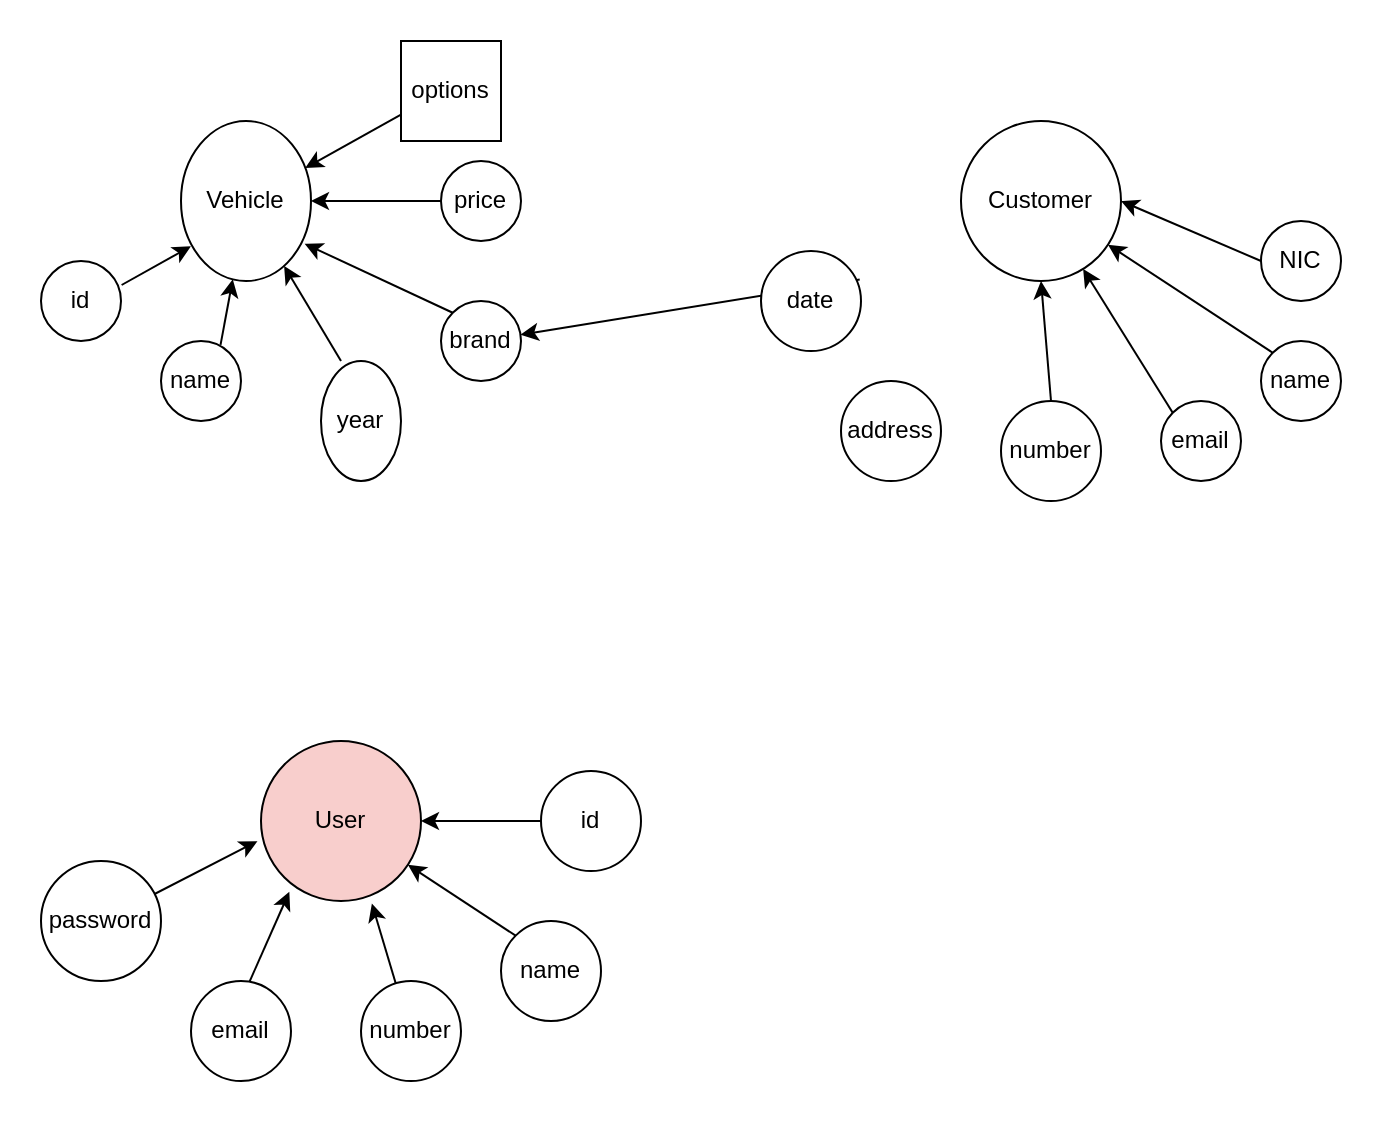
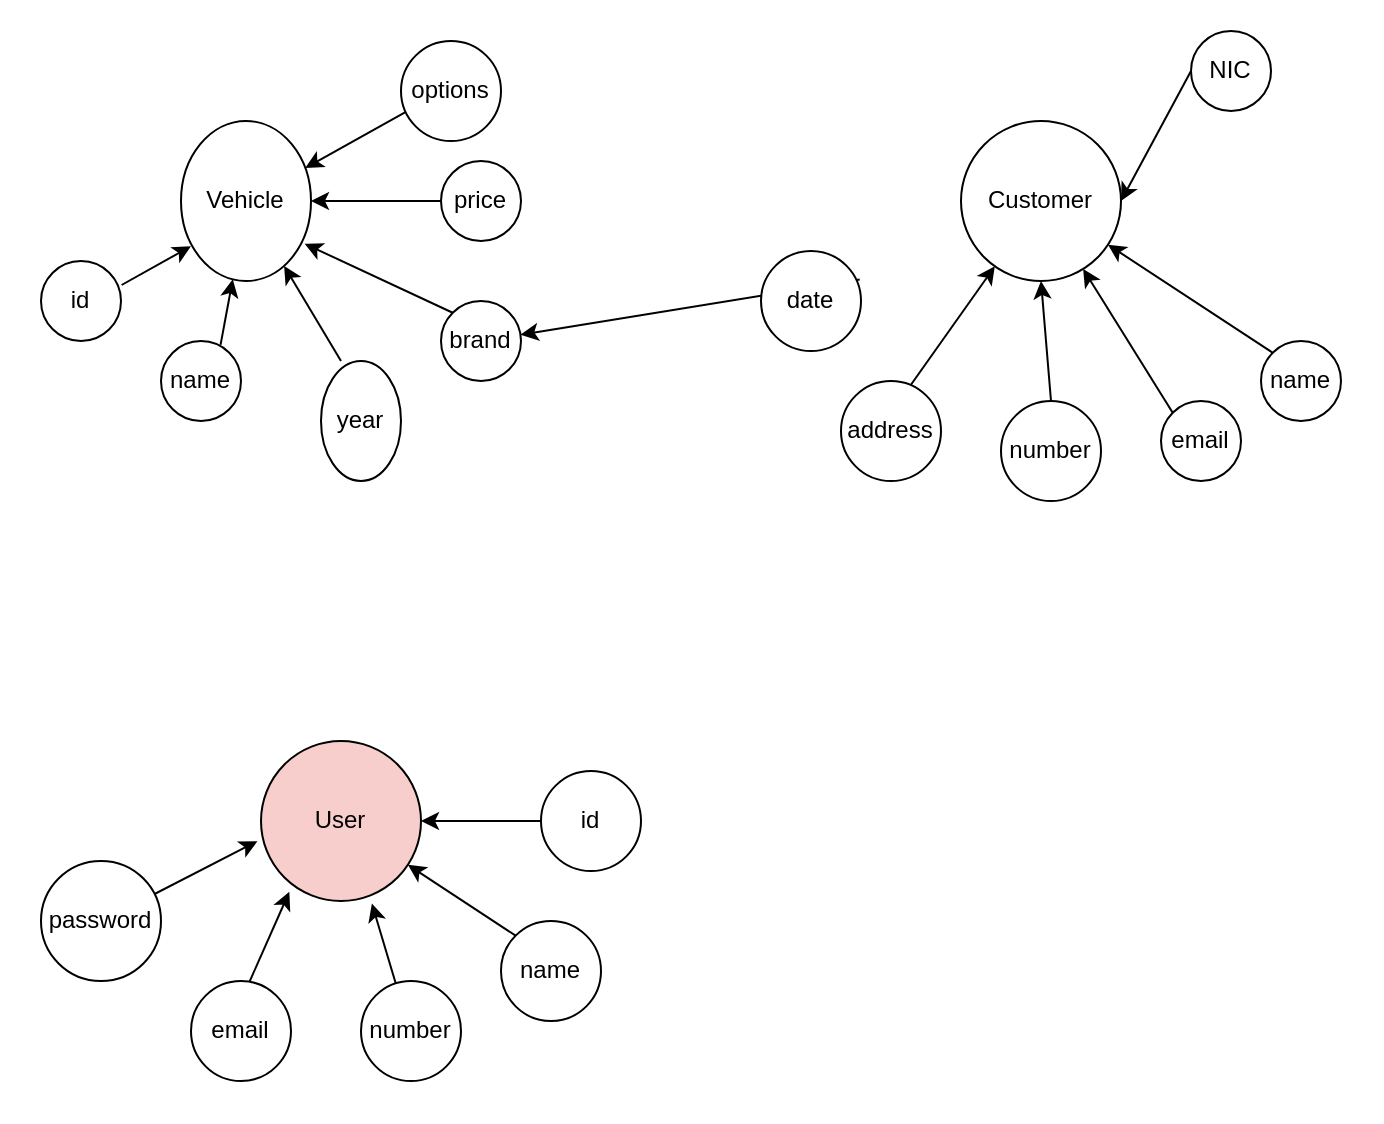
(451, 91) -> (451, 91)
(1301, 261) -> (1231, 71)
none -> (949, 331)
